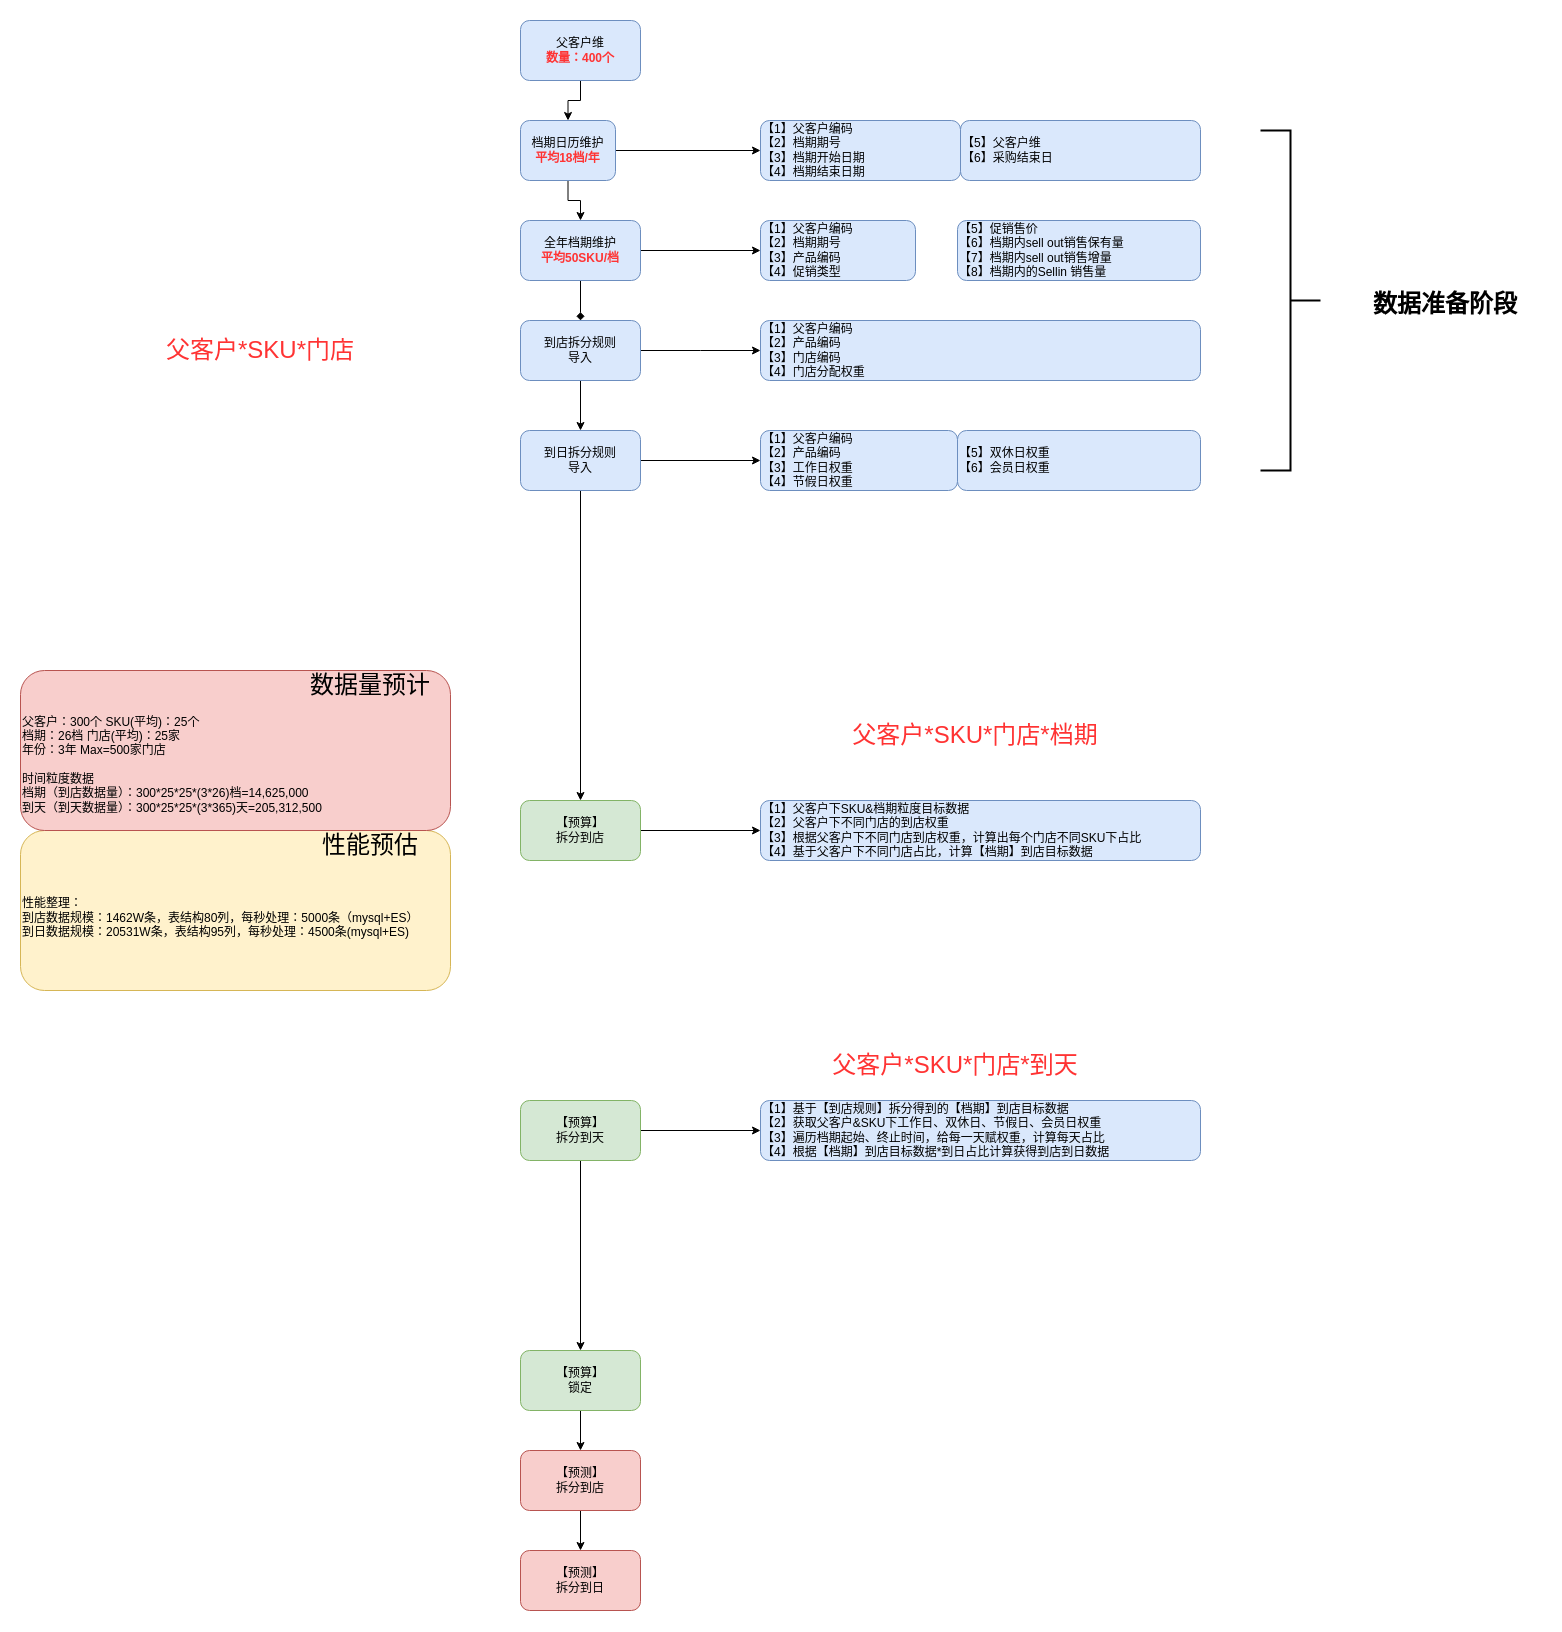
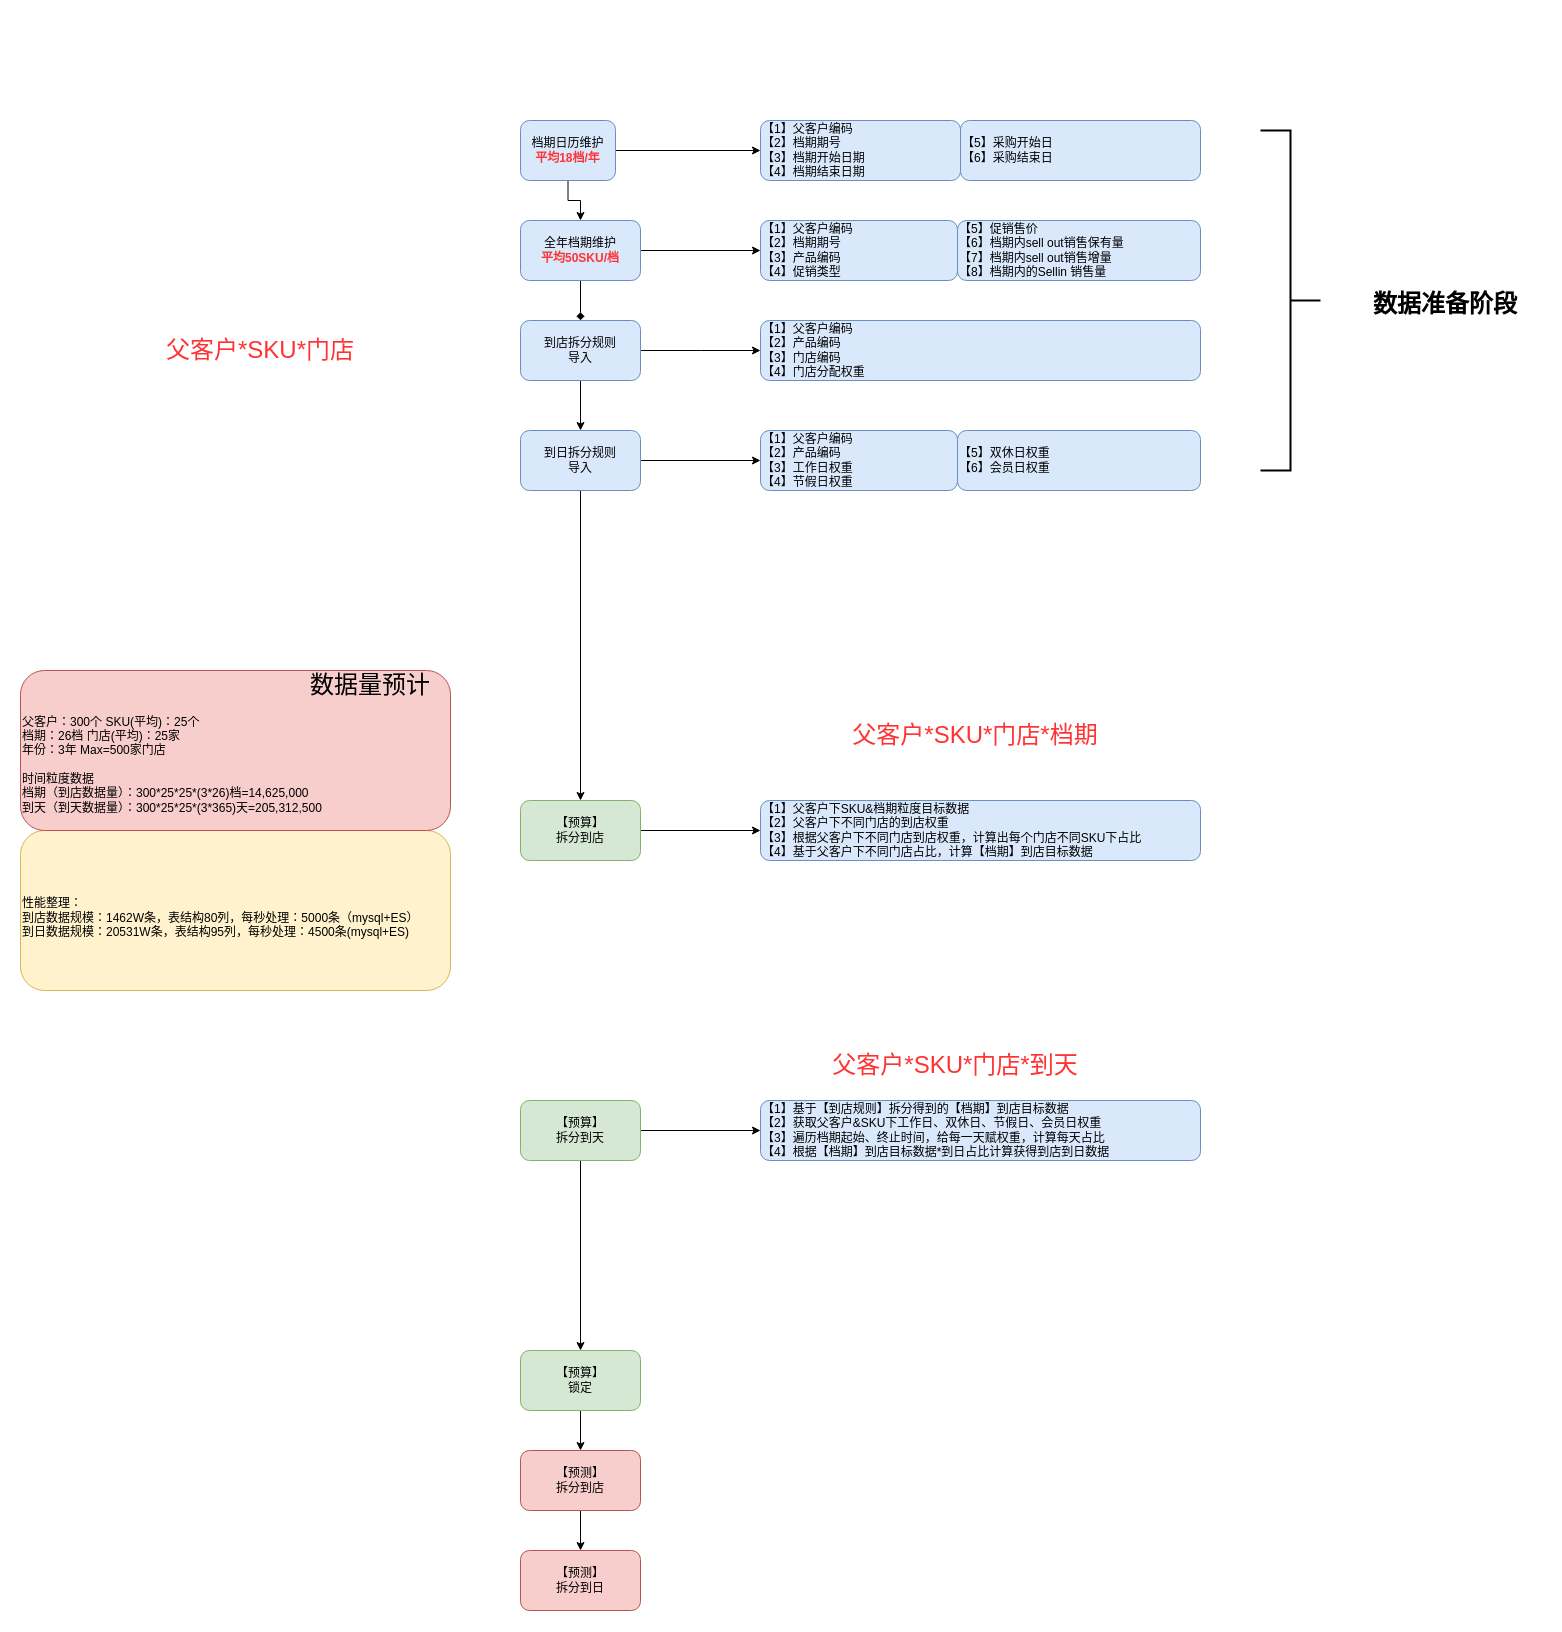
(581, 51) -> none
(578, 101) -> none
(1008, 151) -> (1008, 151)
(838, 251) -> (859, 251)
(371, 846) -> none
